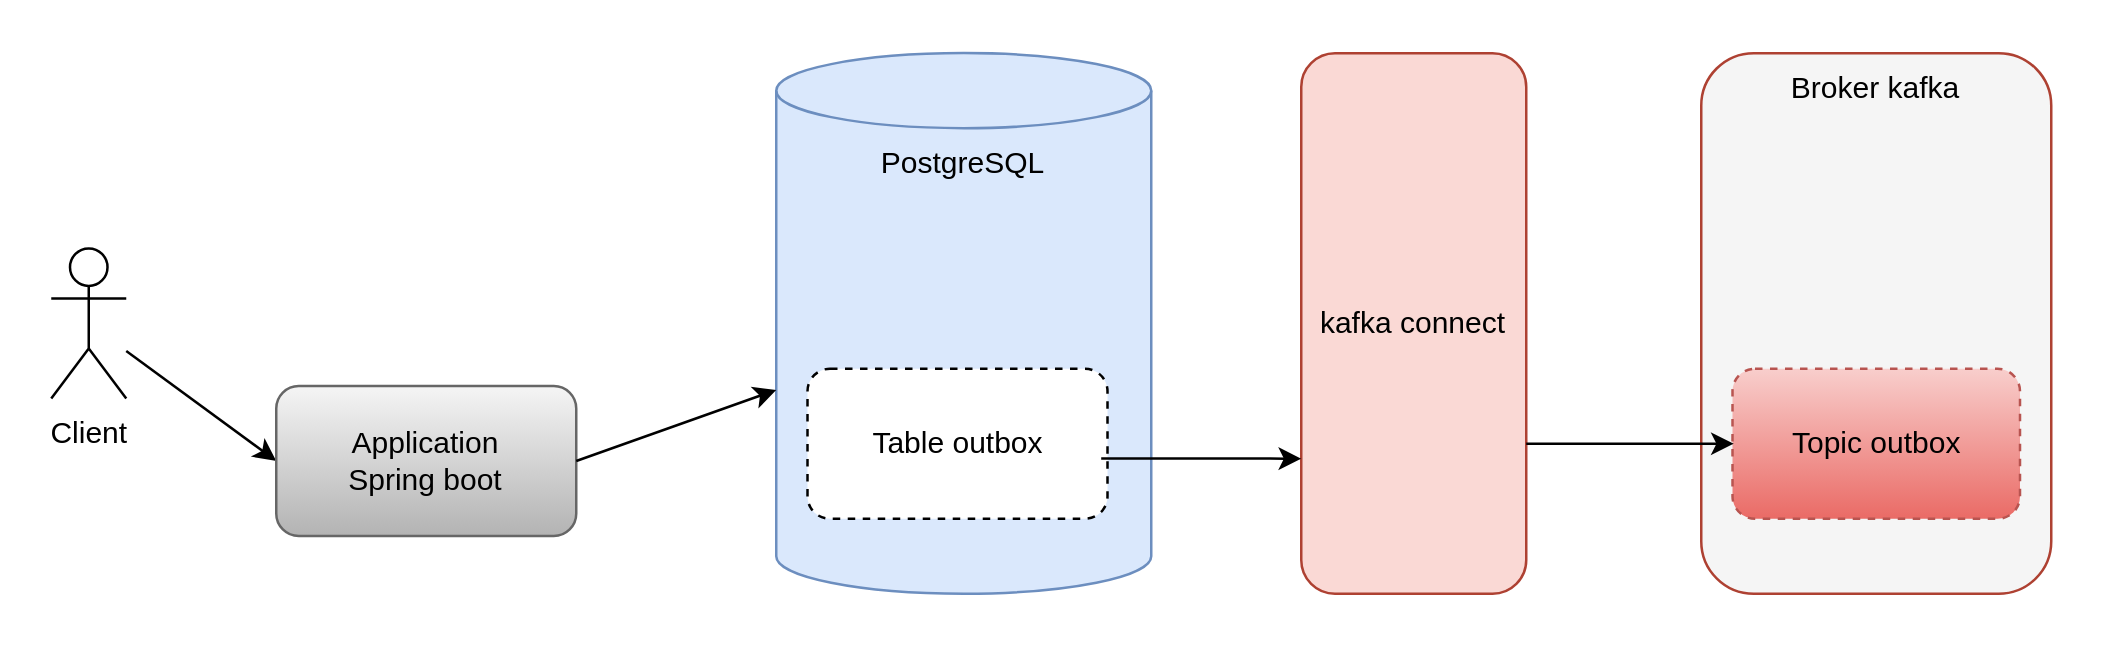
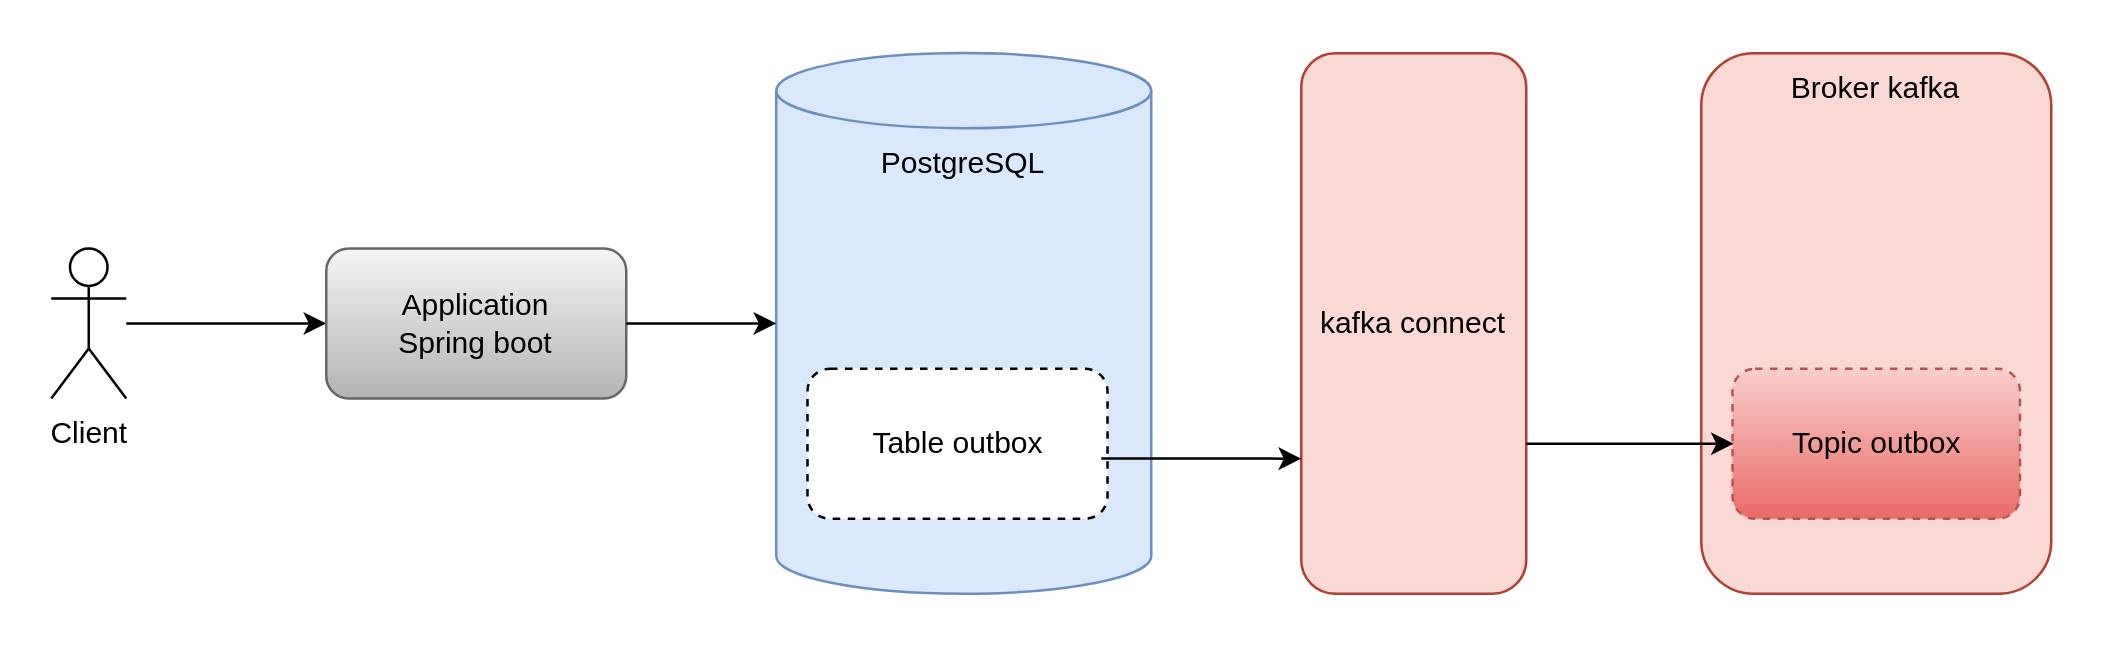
(1876, 323) -> (1876, 323)
(426, 461) -> (476, 323)
